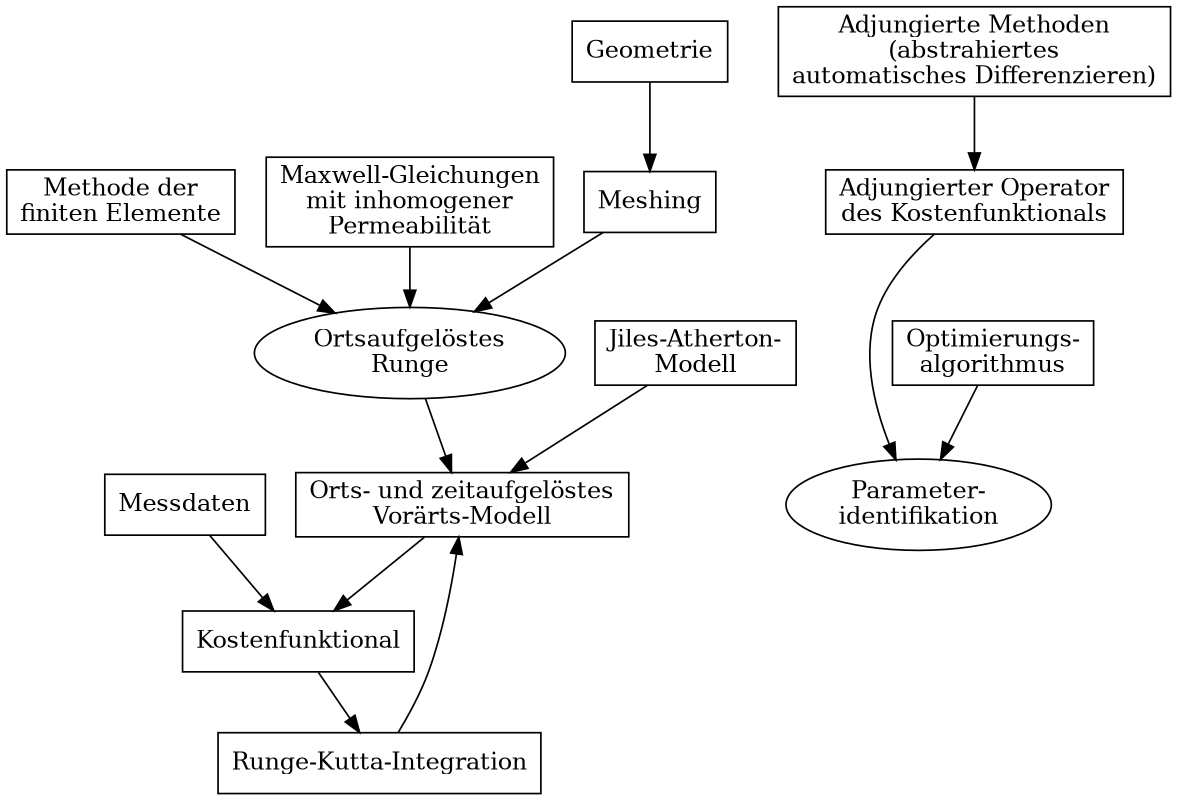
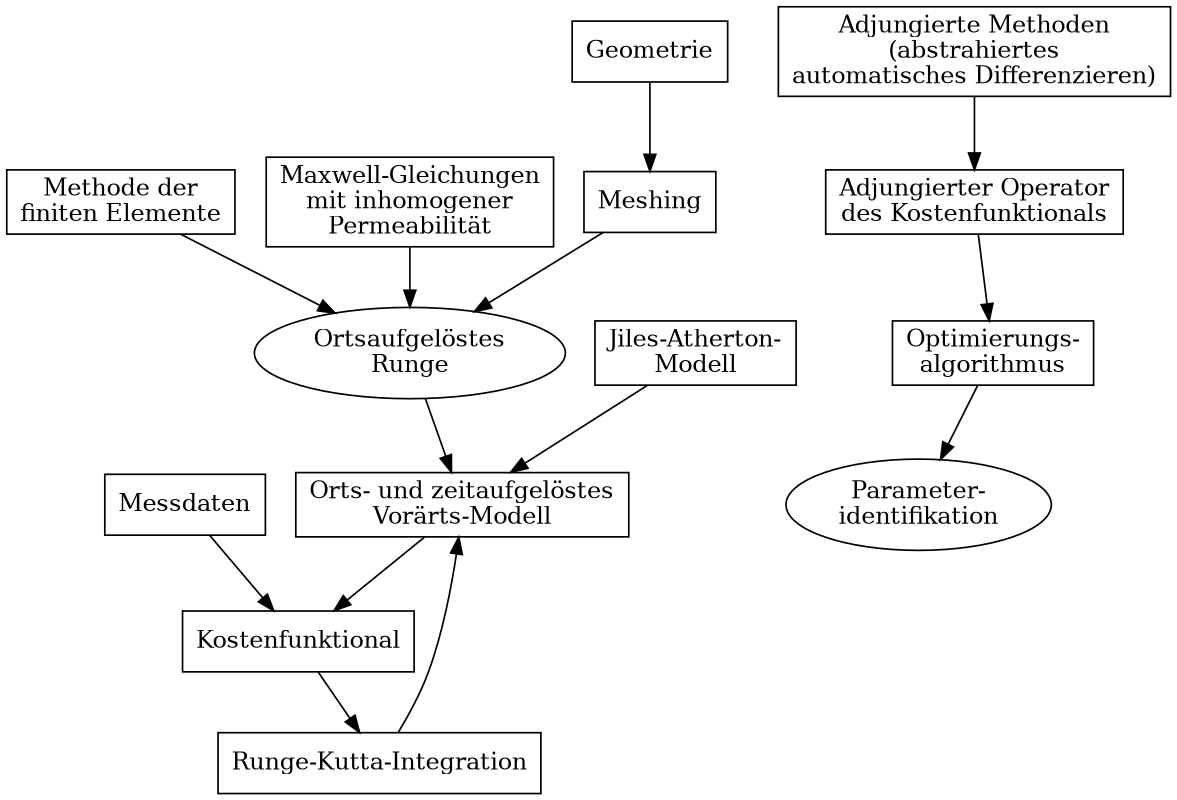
(872, 330) -> (983, 269)
